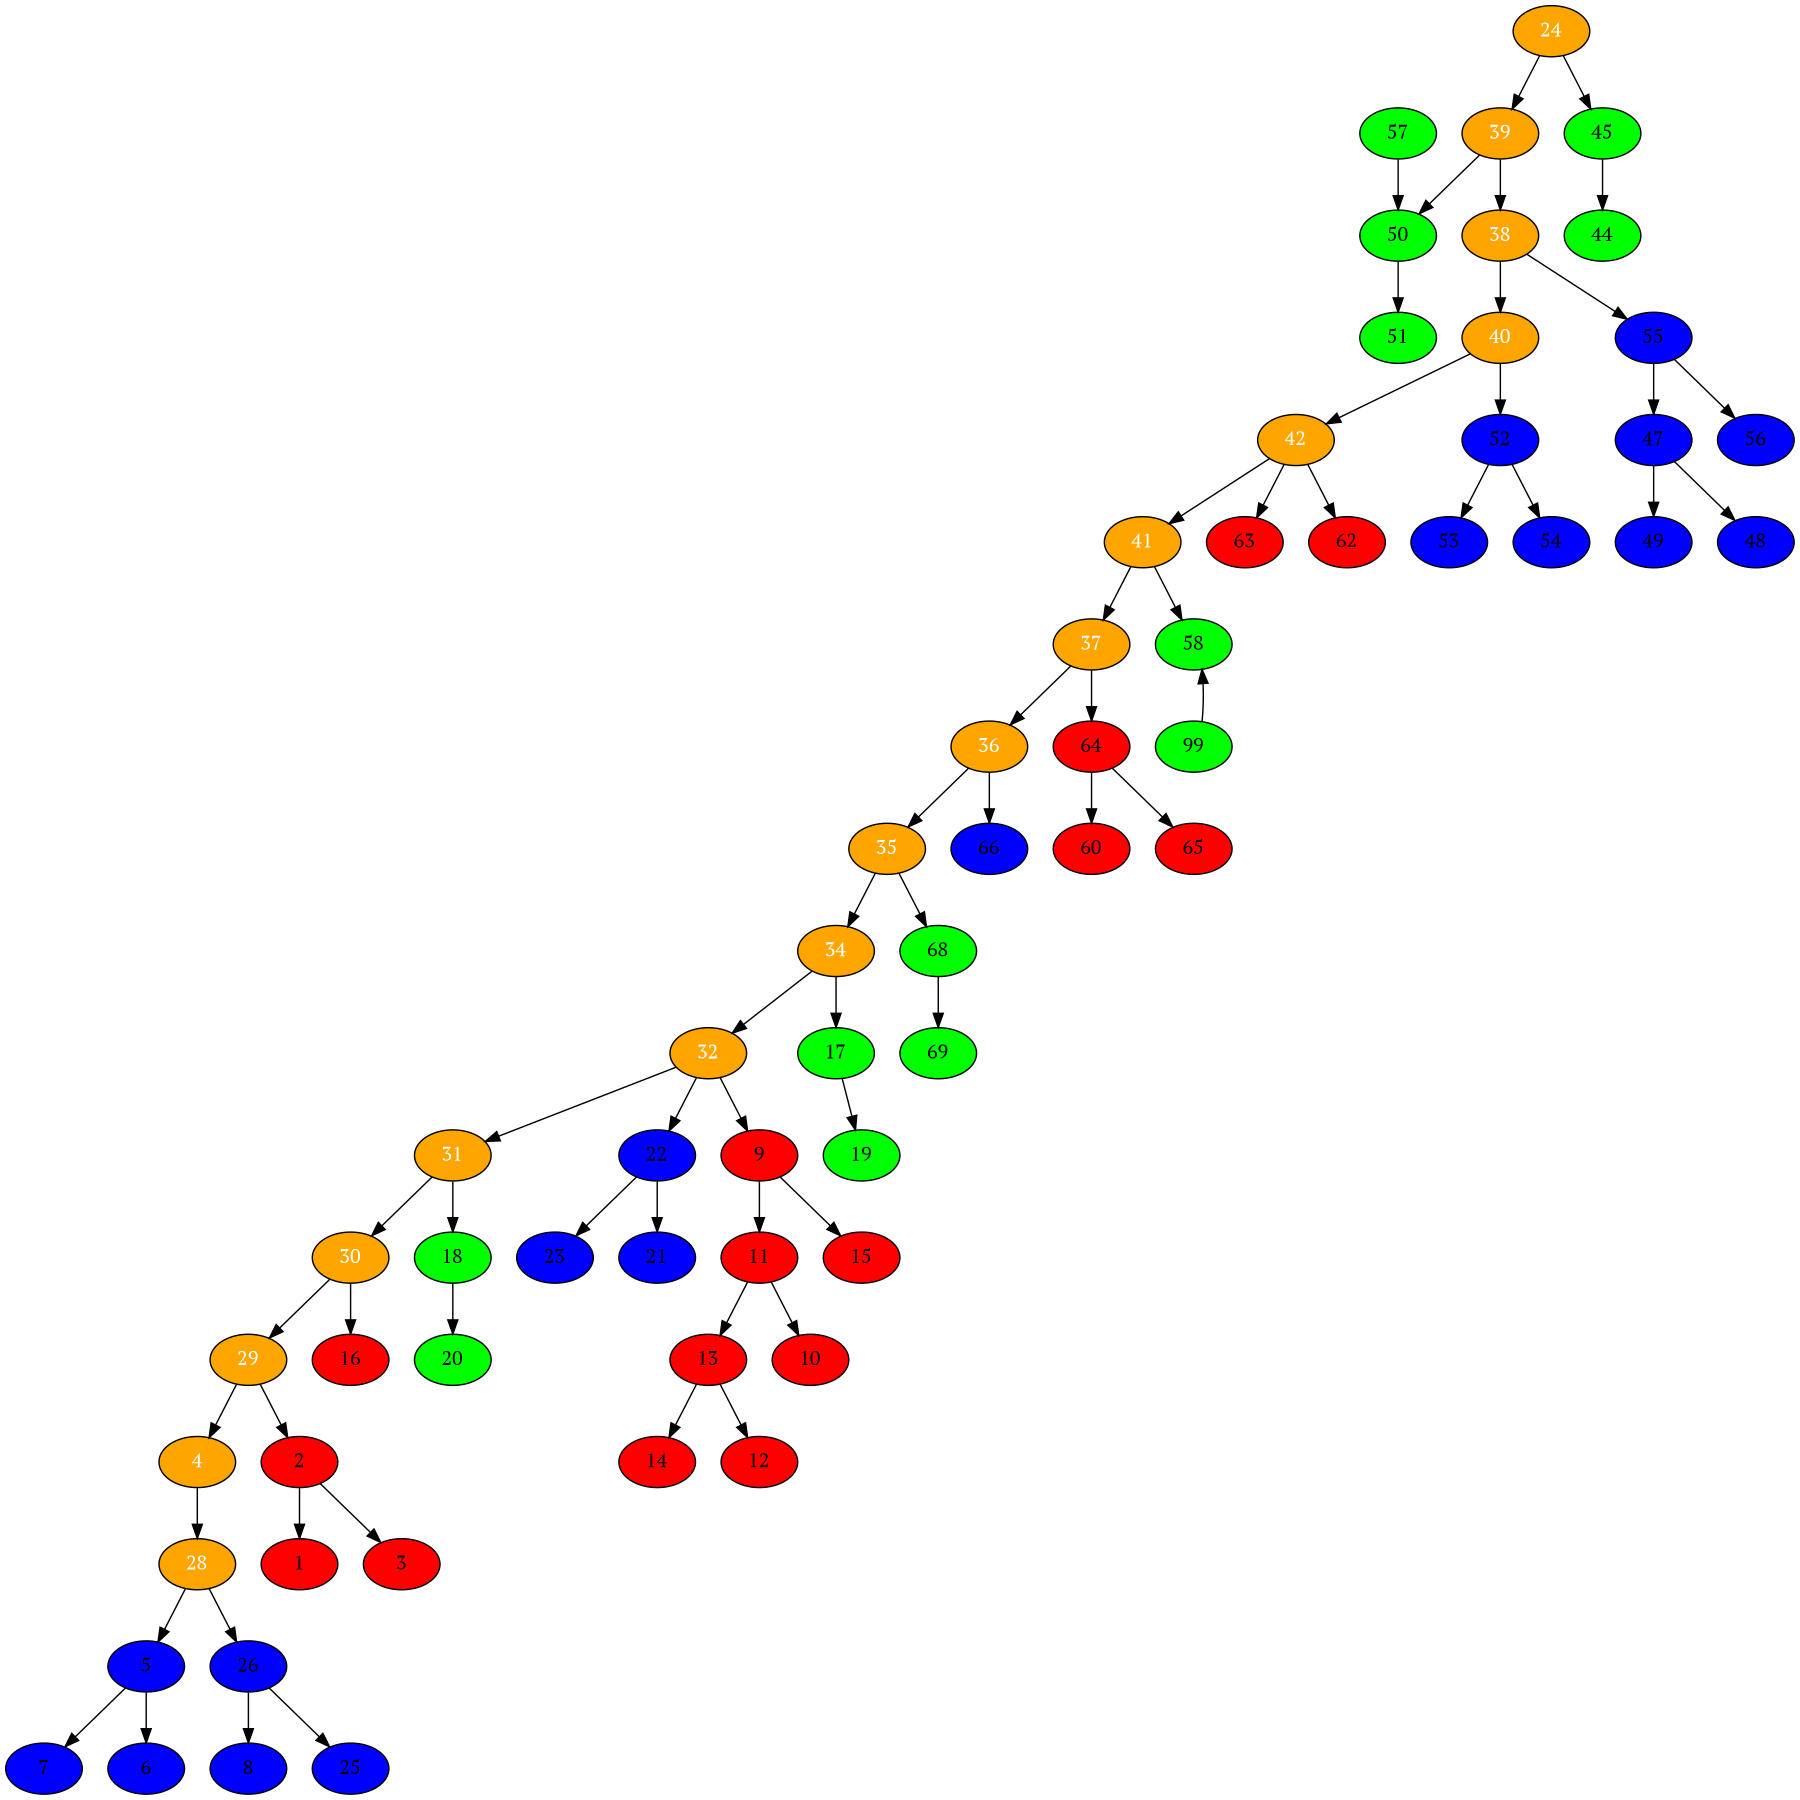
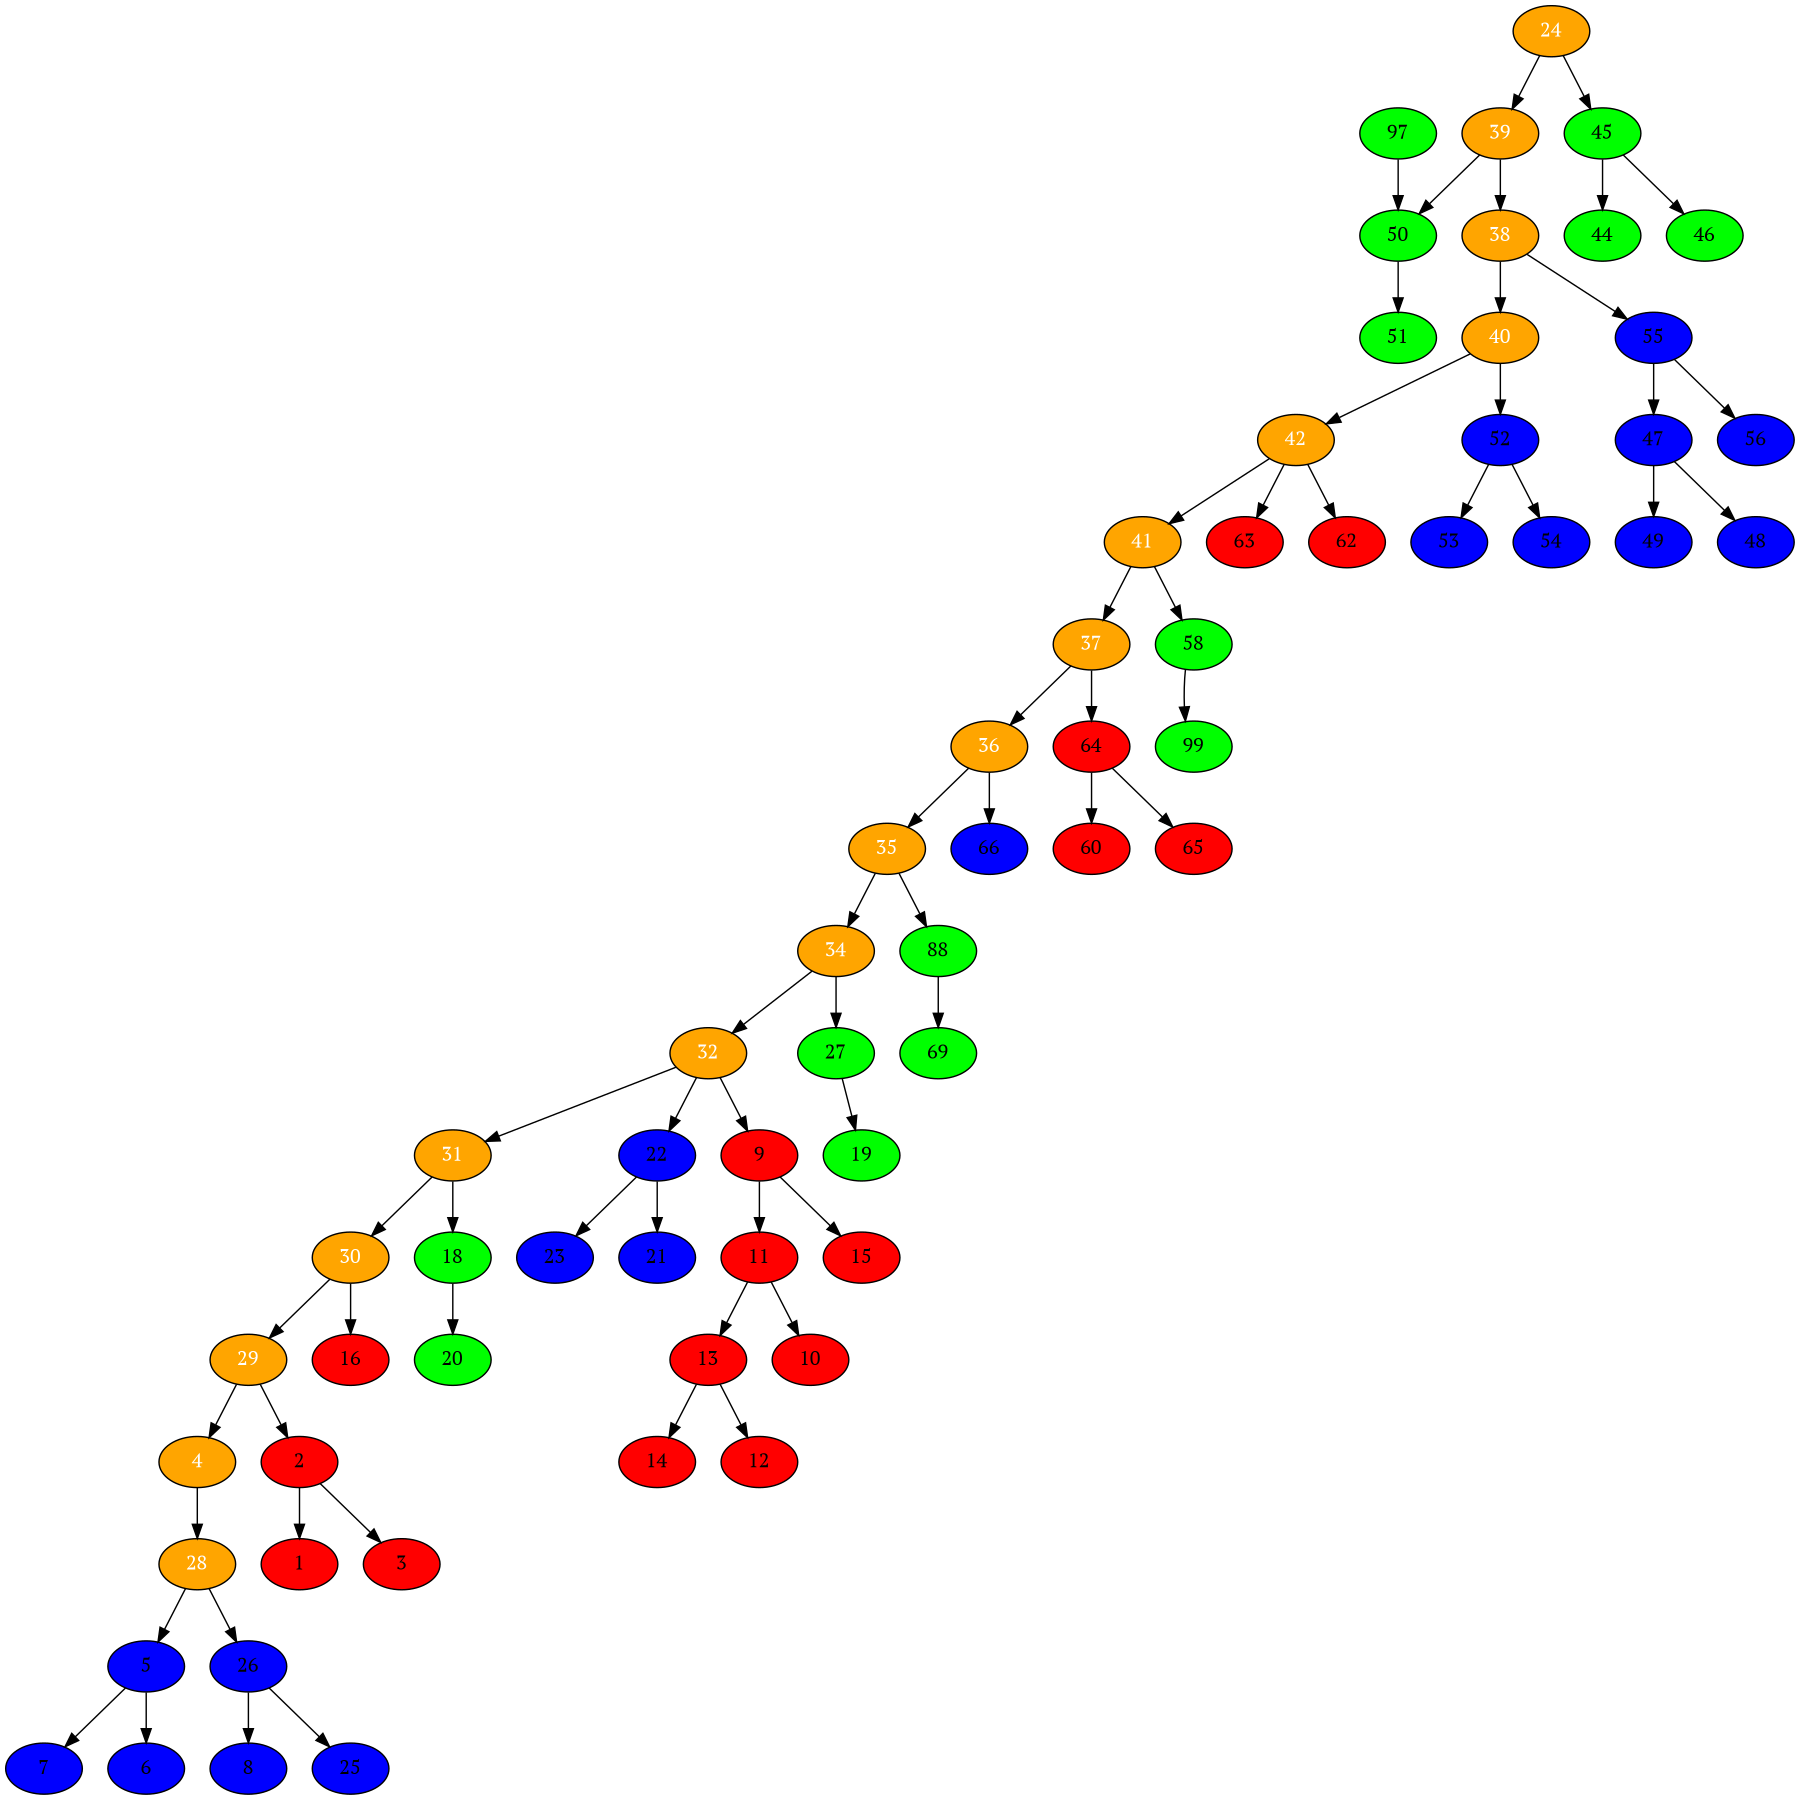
(1398, 133) -> (1398, 133)
none -> (1705, 236)
(1203, 703) -> (1184, 688)
(938, 951) -> (938, 951)
(836, 1053) -> (836, 1053)
